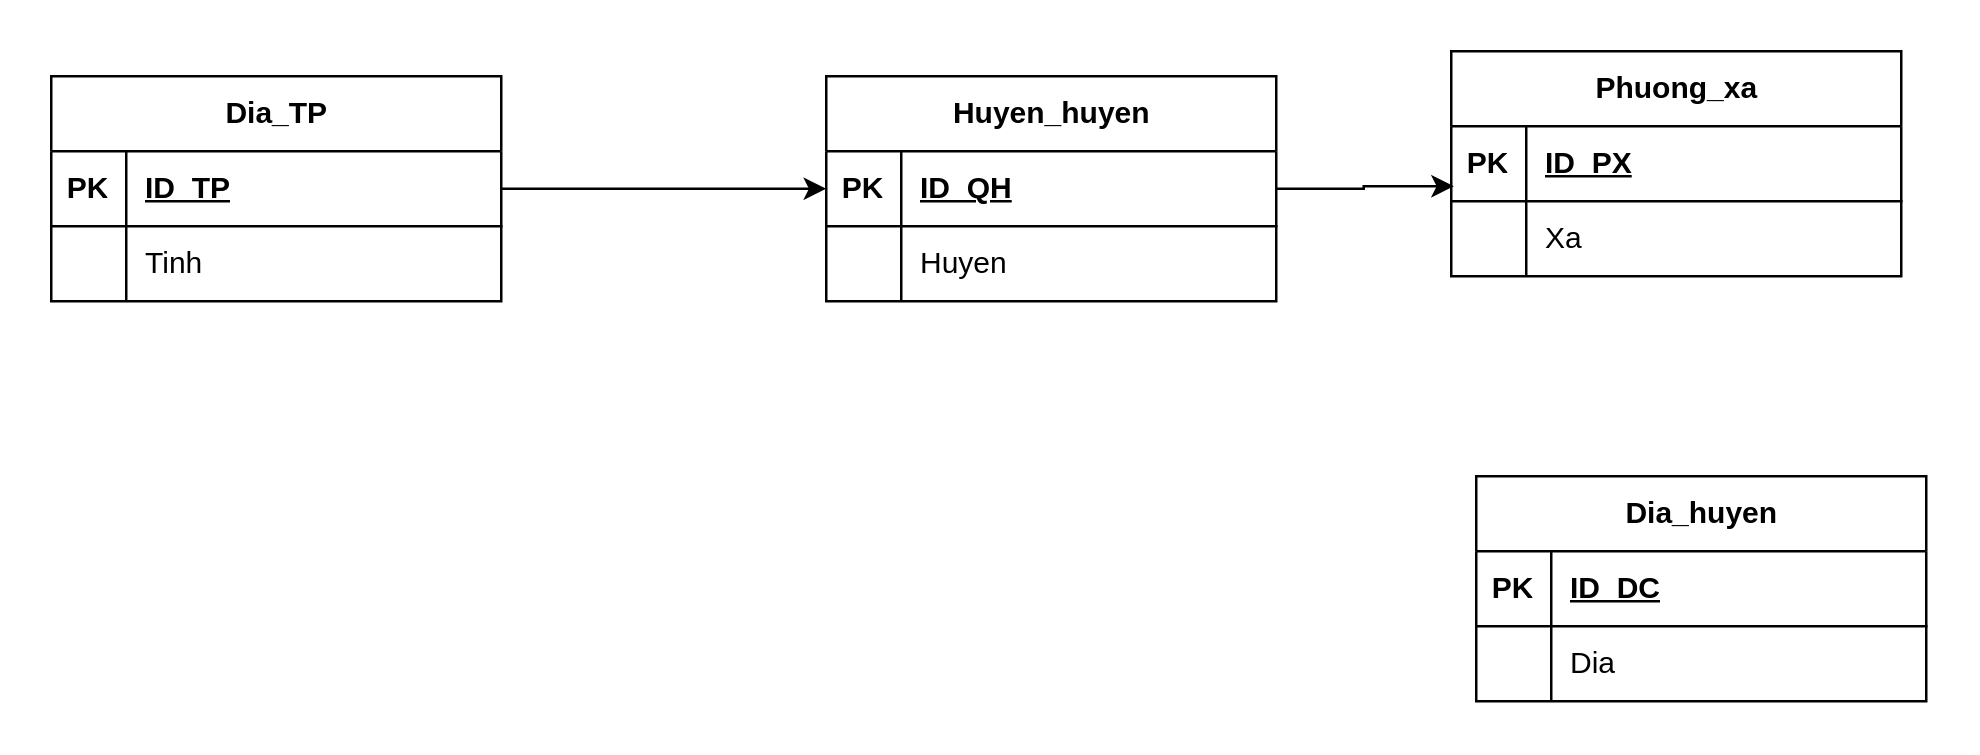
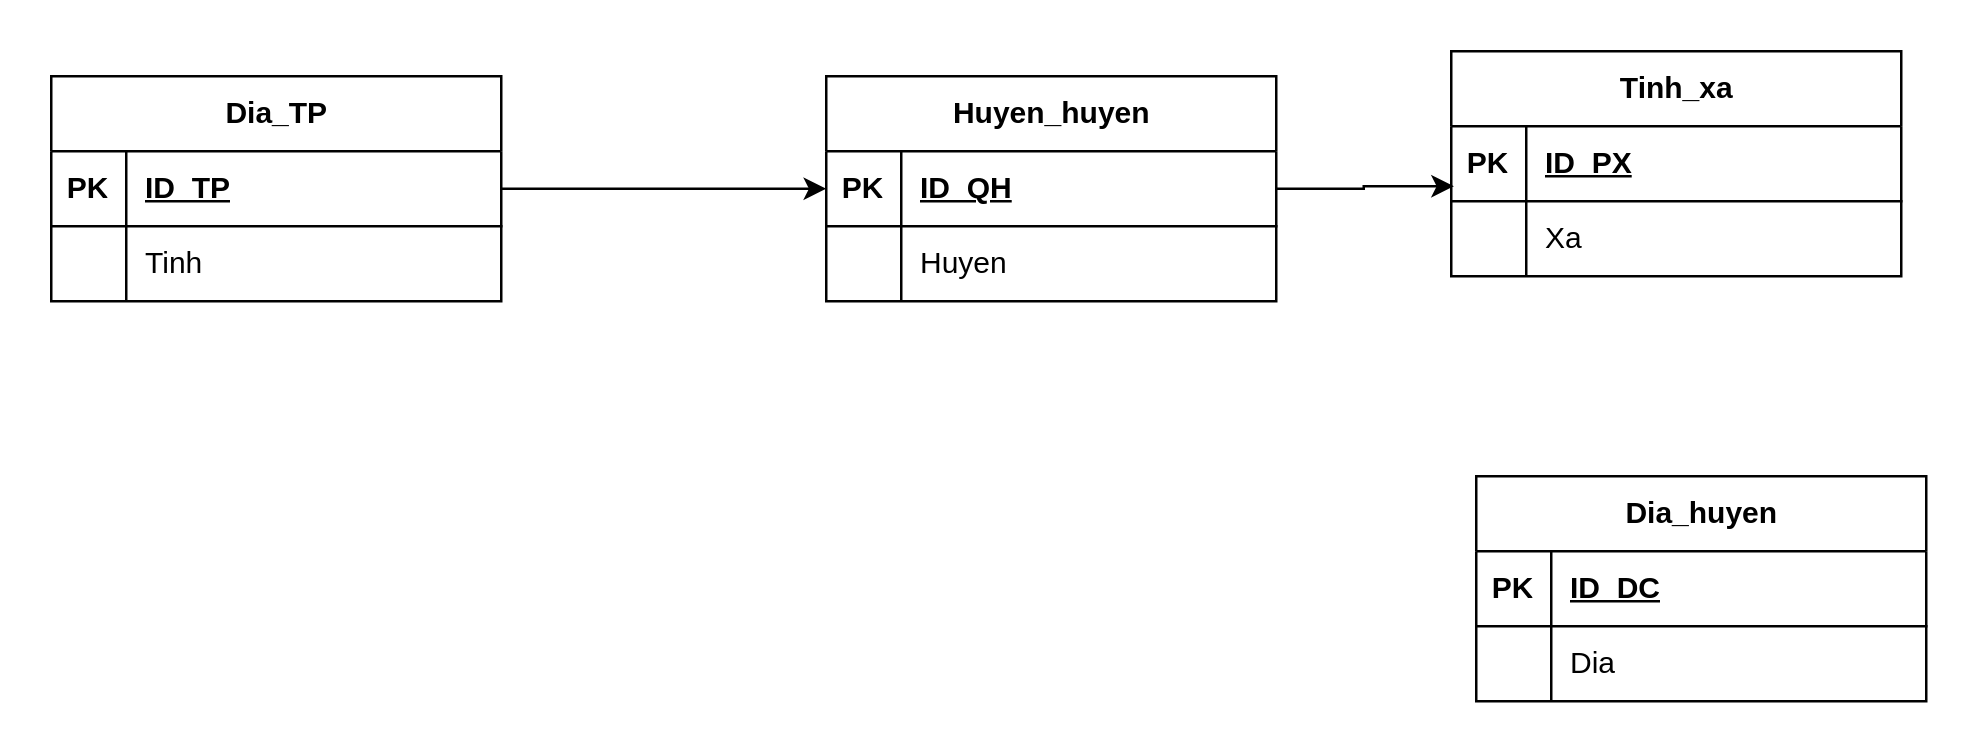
(1678, 89) -> (1678, 89)
